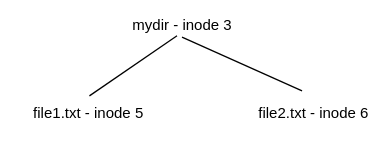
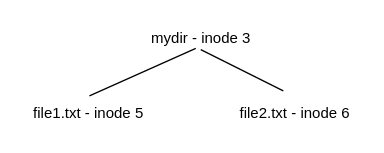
(182, 26) -> (201, 38)
(313, 113) -> (294, 113)
